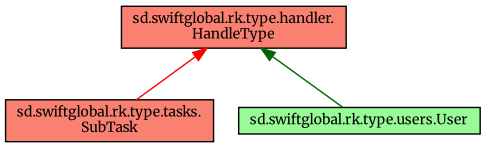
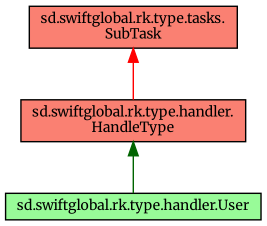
(166, 78) -> (133, 81)
(359, 121) -> (133, 207)
